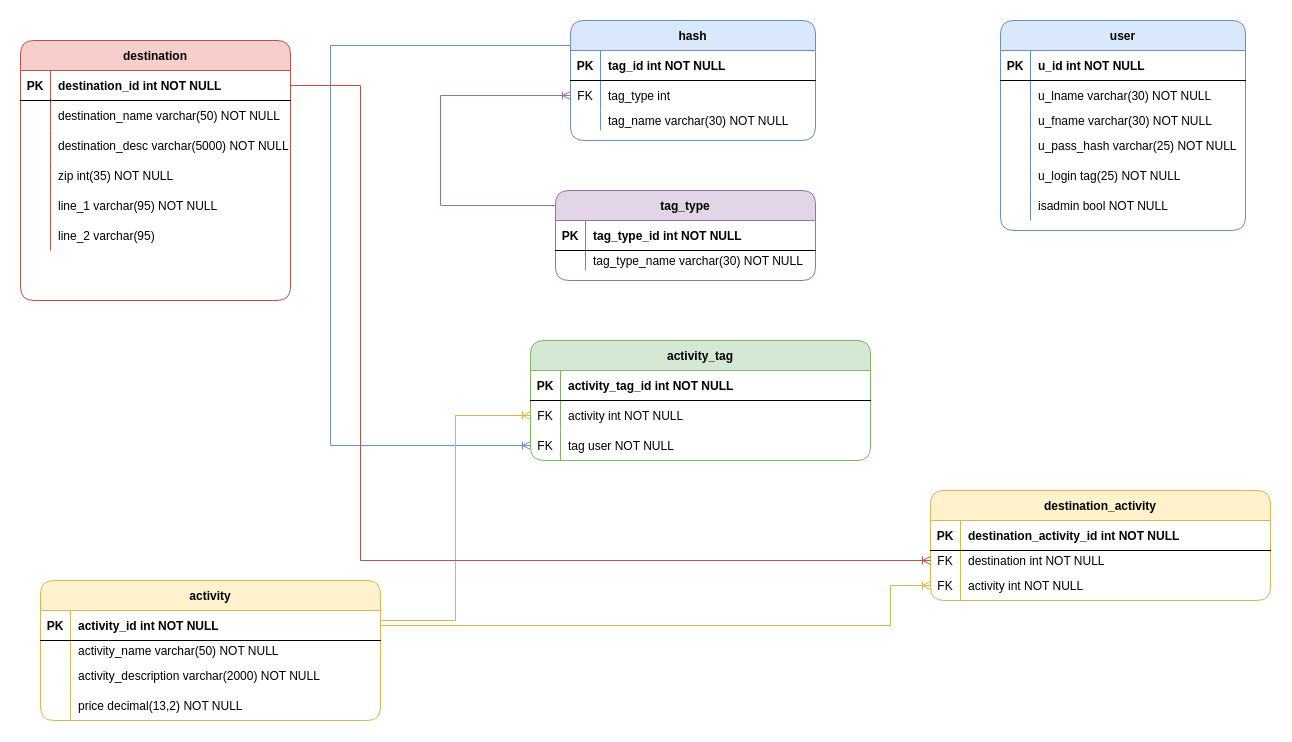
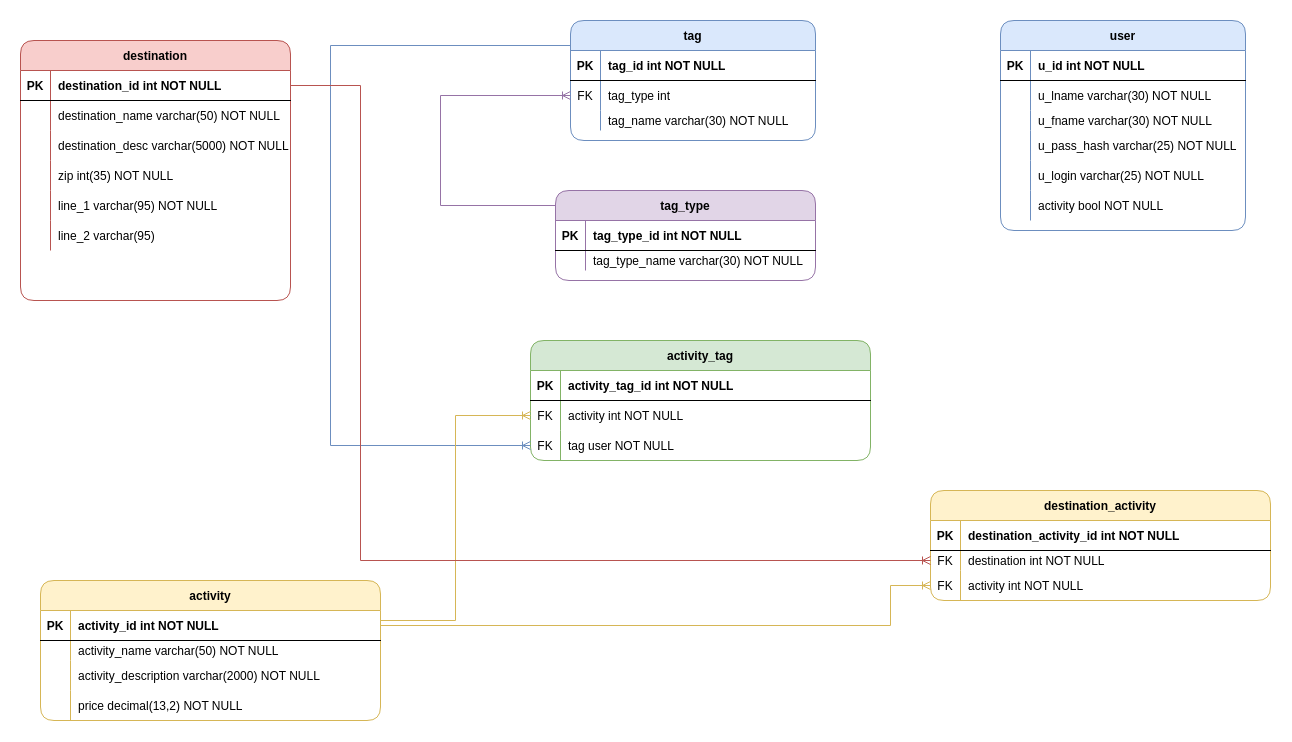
(693, 36) -> (693, 36)
(1111, 176) -> (1124, 176)
(1099, 206) -> (1103, 206)
